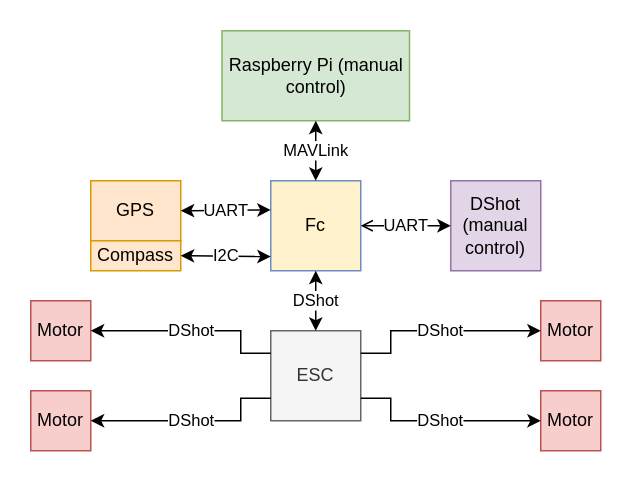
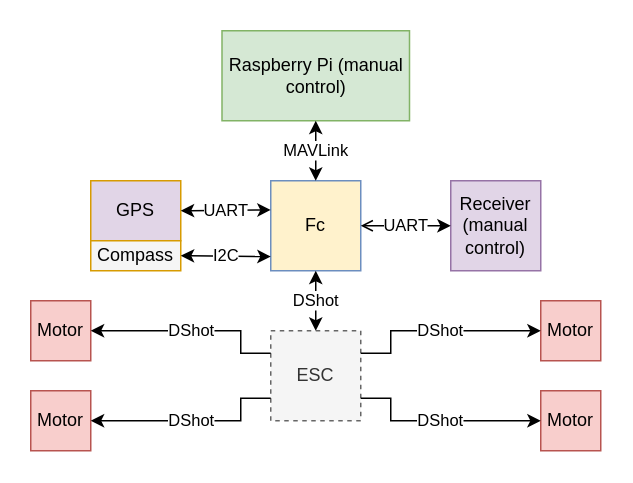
(136, 211) -> (136, 211)
(496, 226) -> (496, 226)
(136, 256) -> (136, 256)
(316, 376) -> (316, 376)
